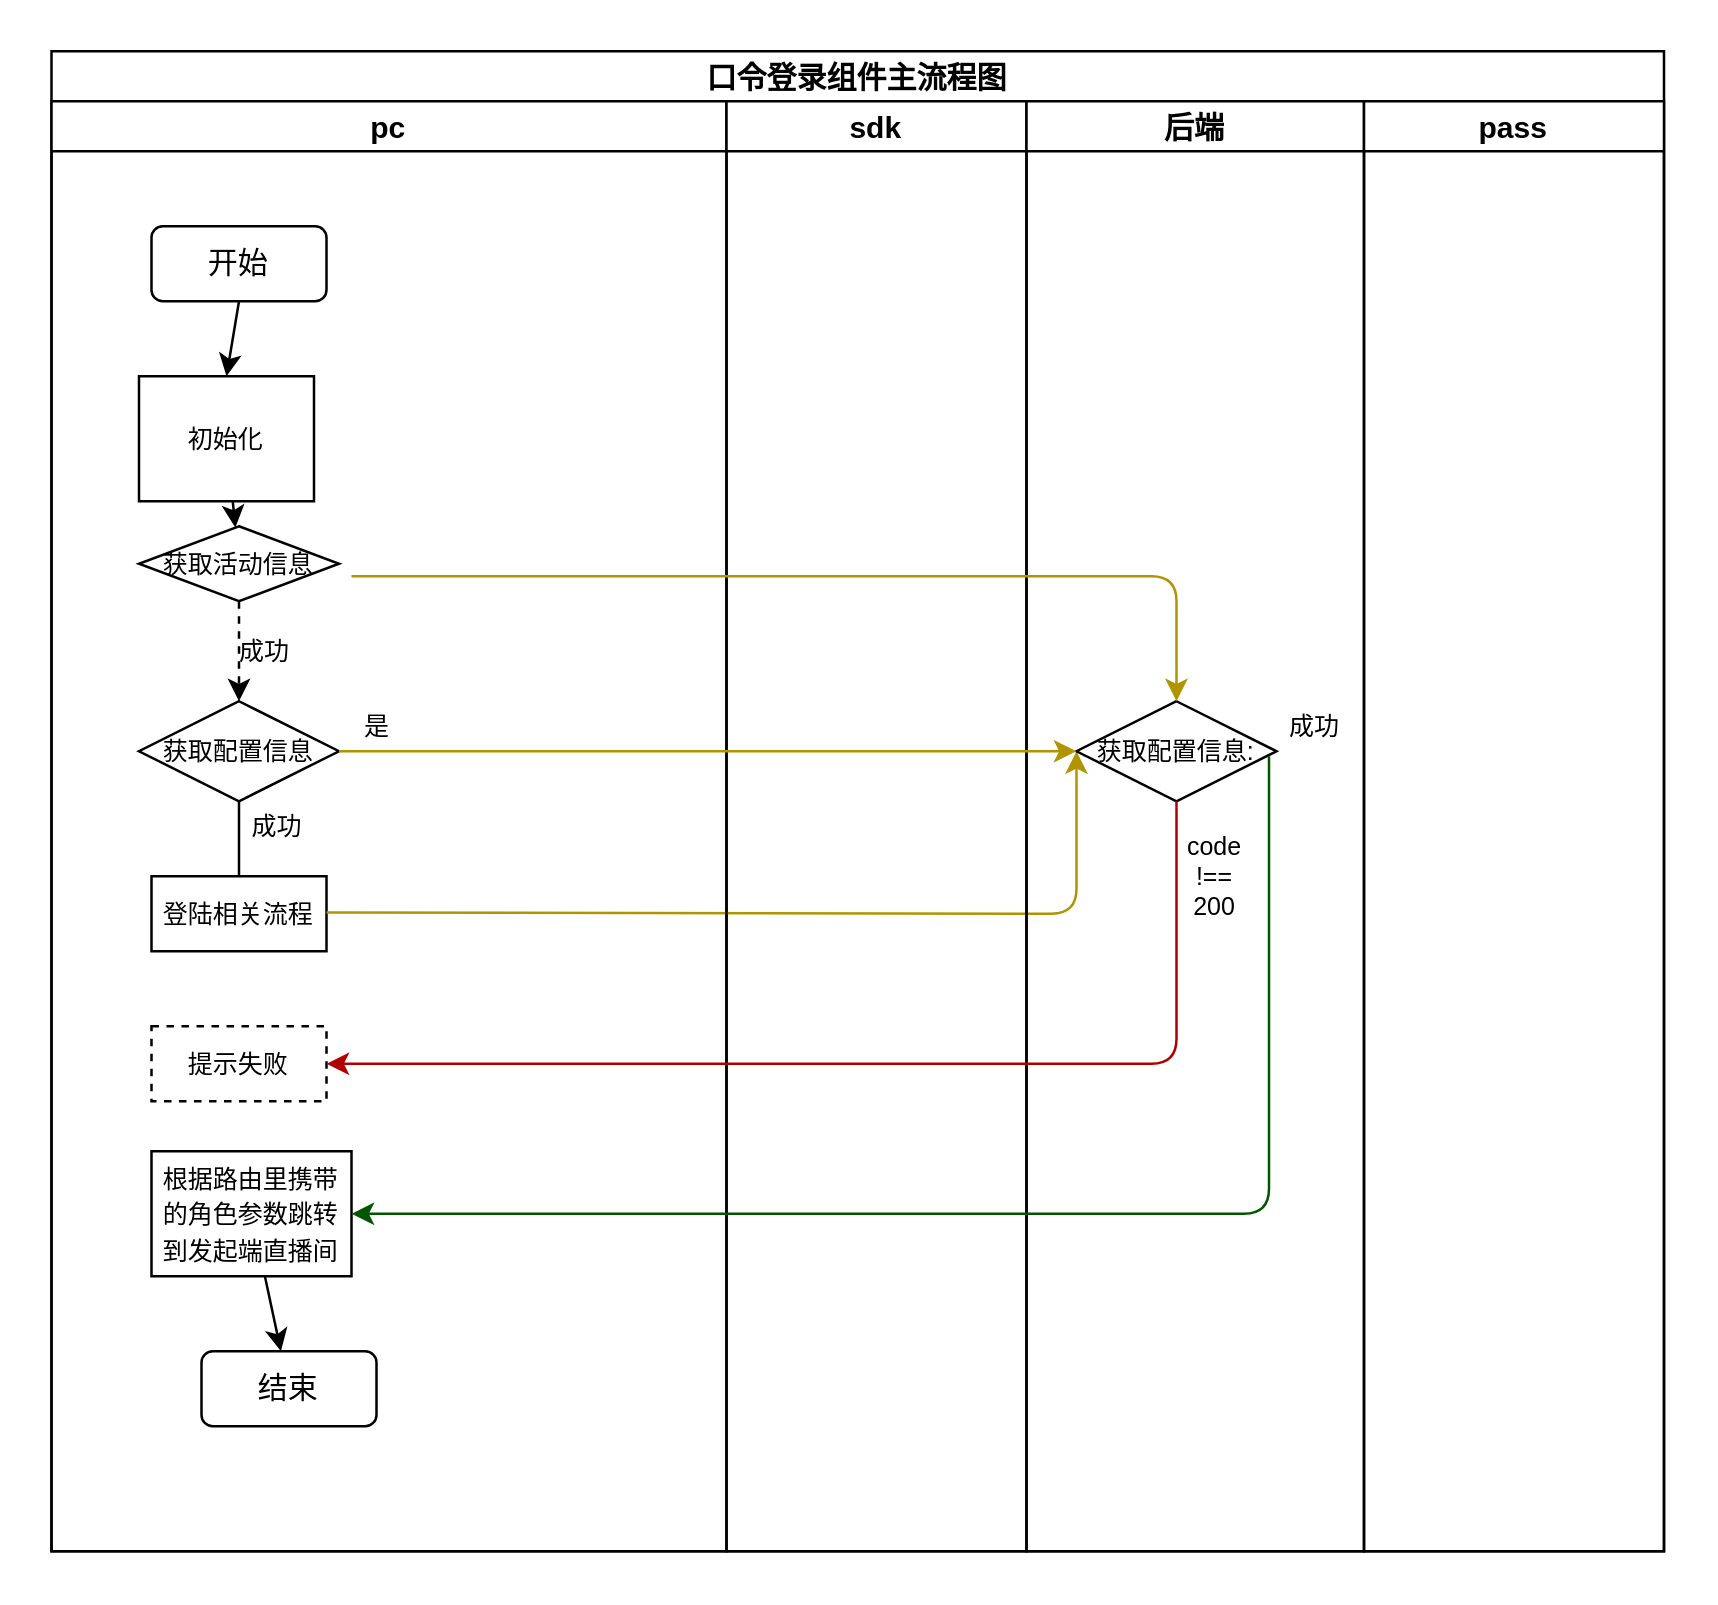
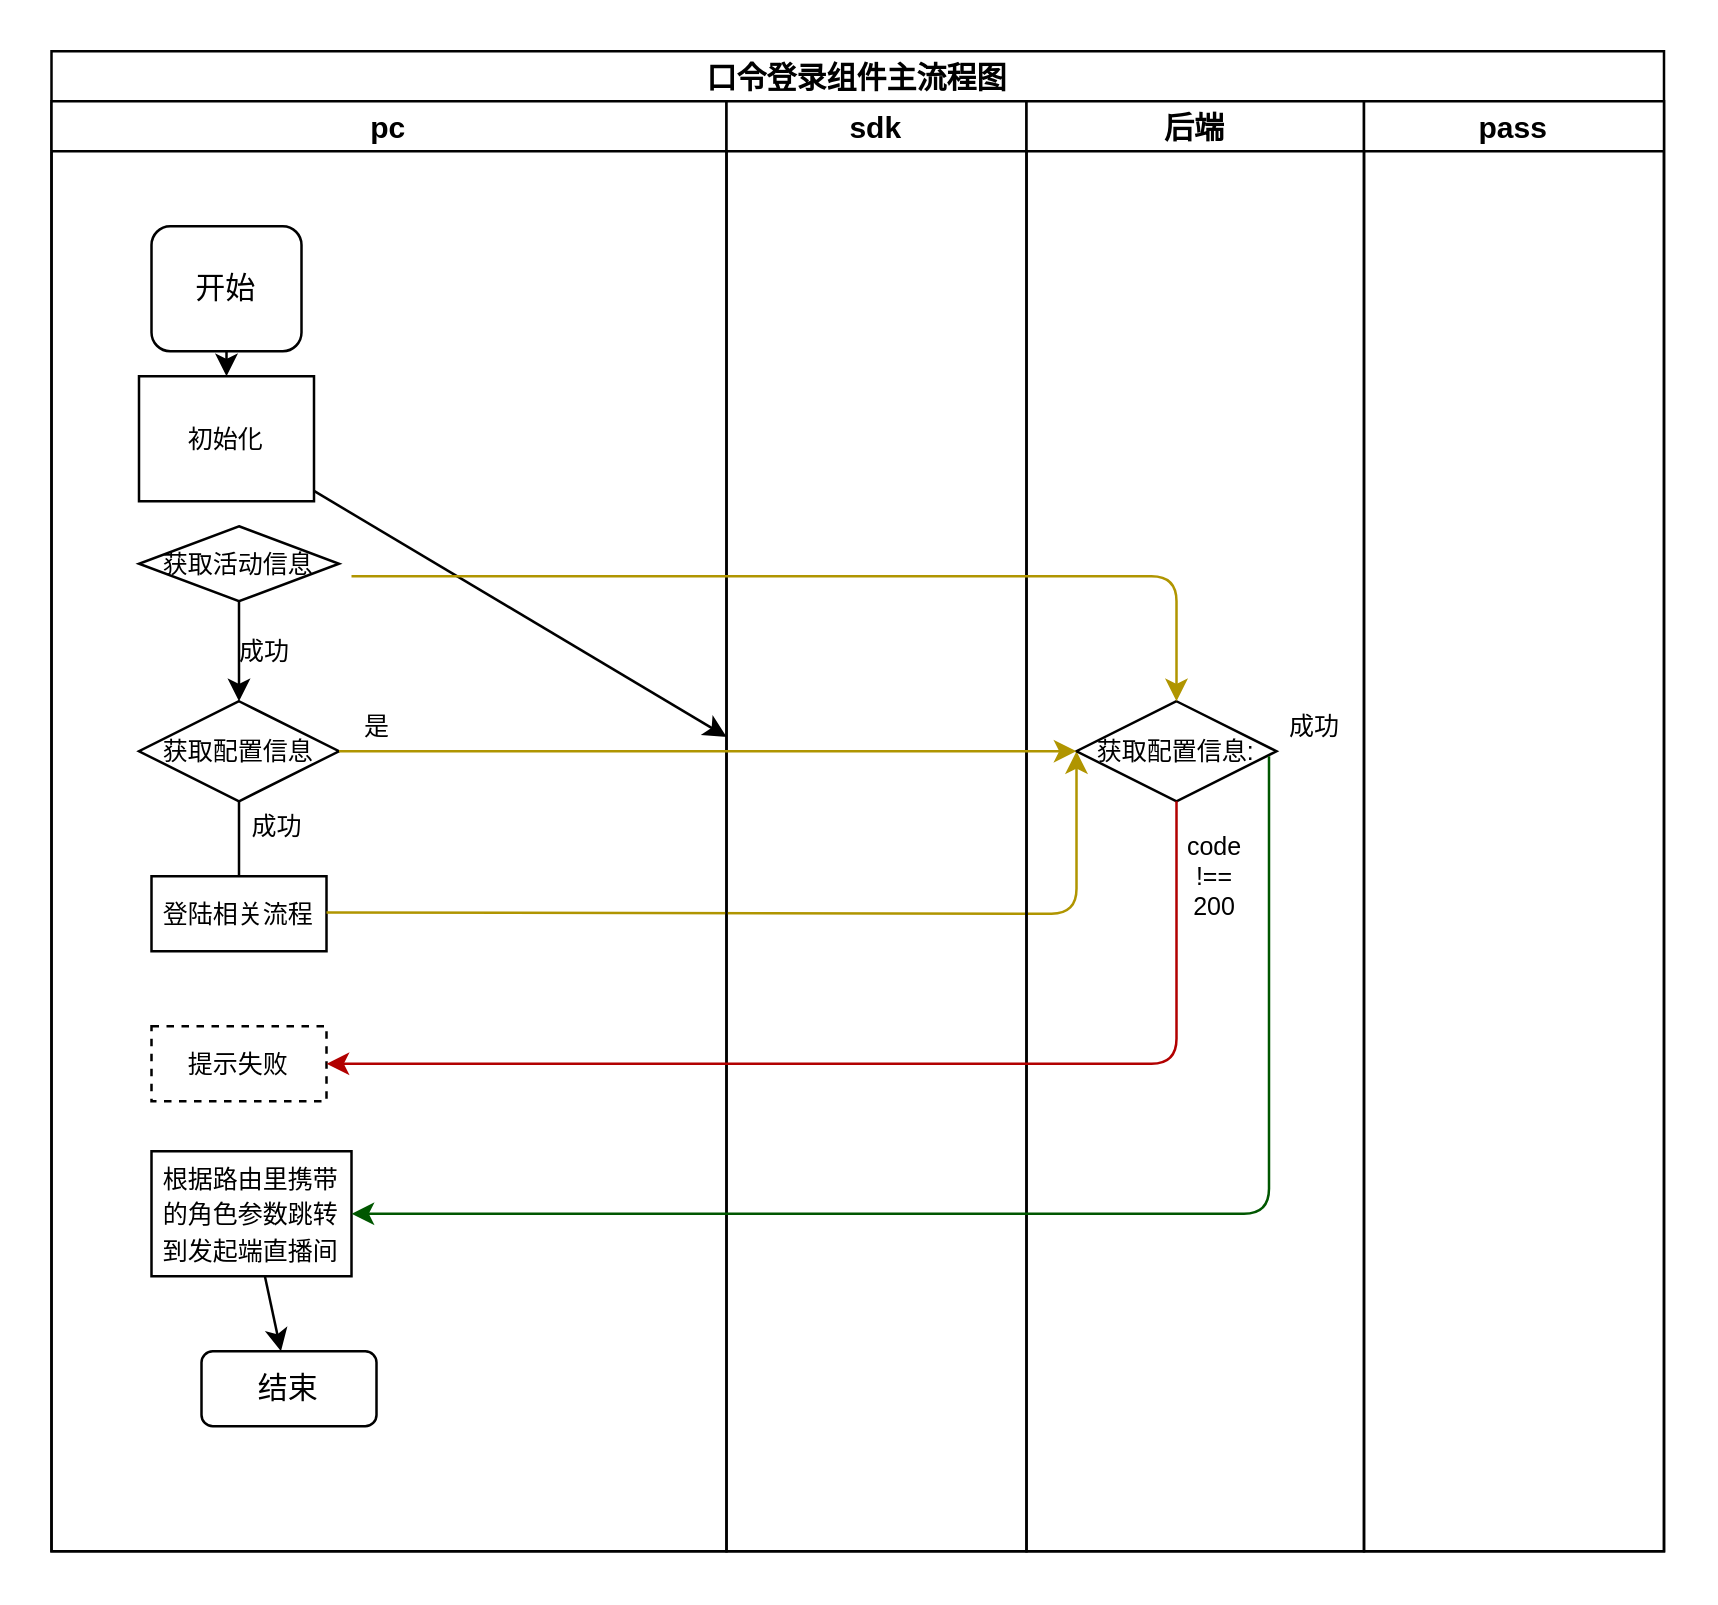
(239, 264) -> (226, 289)
(233, 507) -> (588, 654)
(239, 642) -> (239, 642)
